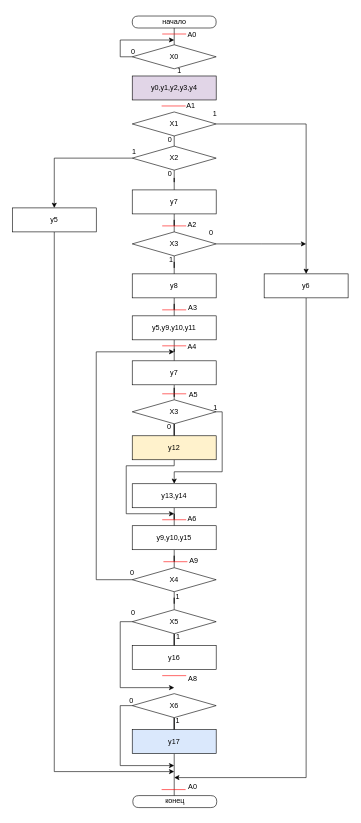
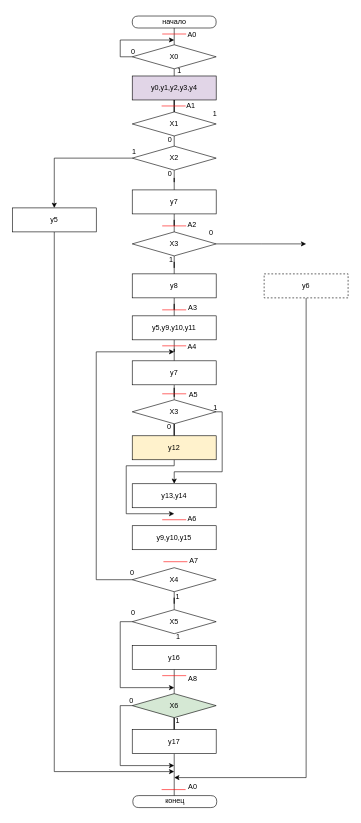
none -> (174, 72)
none -> (174, 107)
(306, 268) -> none
(306, 286) -> (306, 286)
(174, 517) -> none
(174, 559) -> none
(194, 561) -> (194, 561)
(174, 640) -> none
none -> (174, 682)
(174, 706) -> (174, 706)
(174, 742) -> (174, 742)
